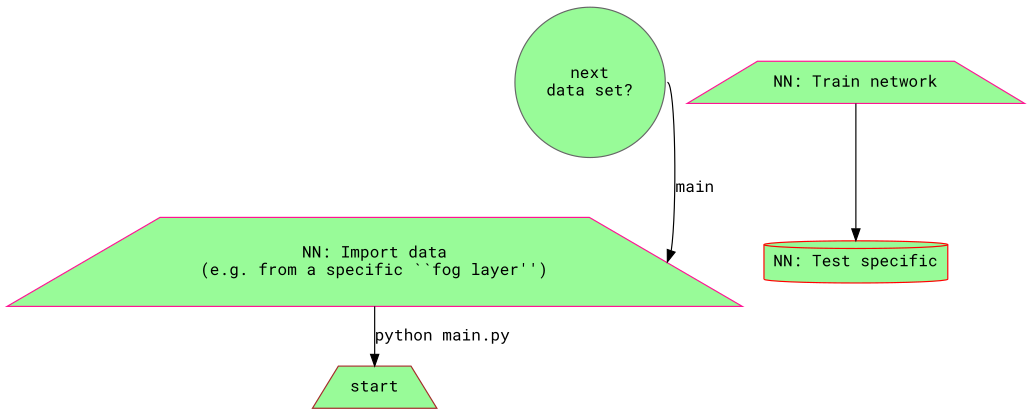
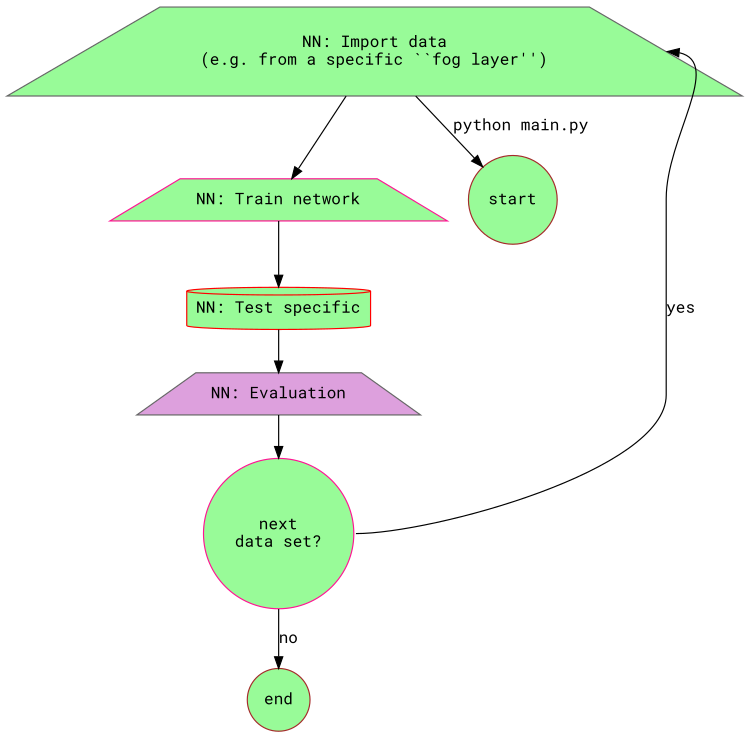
(590, 82) -> (279, 534)
none -> (322, 132)
(695, 188) -> (681, 308)
(375, 262) -> (375, 52)
(375, 387) -> (513, 200)
none -> (279, 394)
none -> (279, 700)
